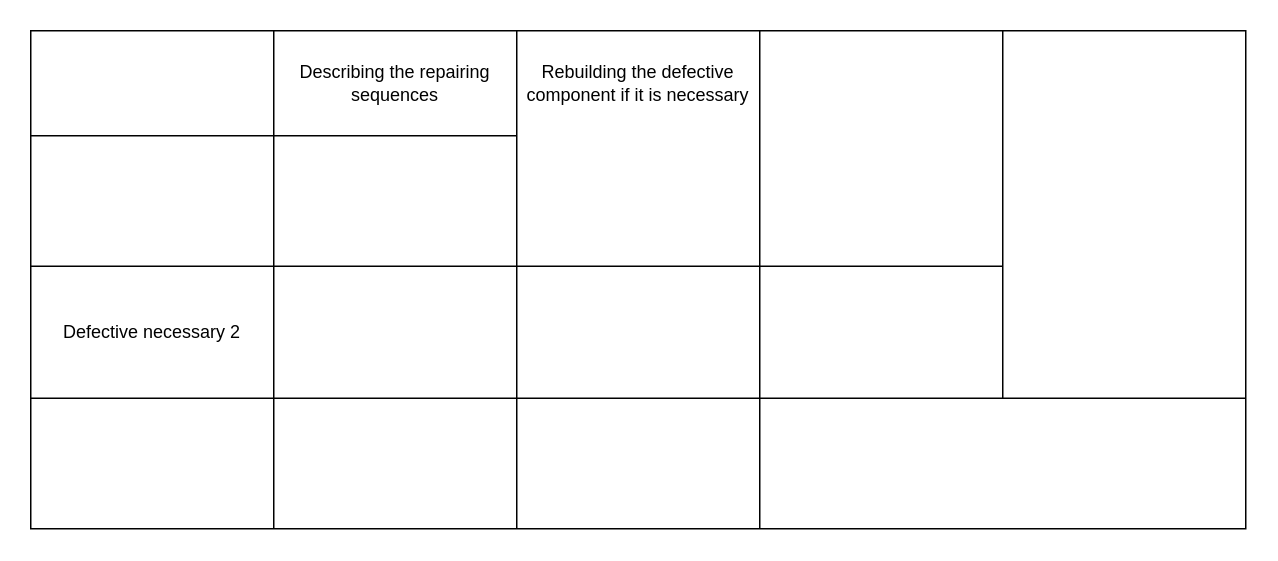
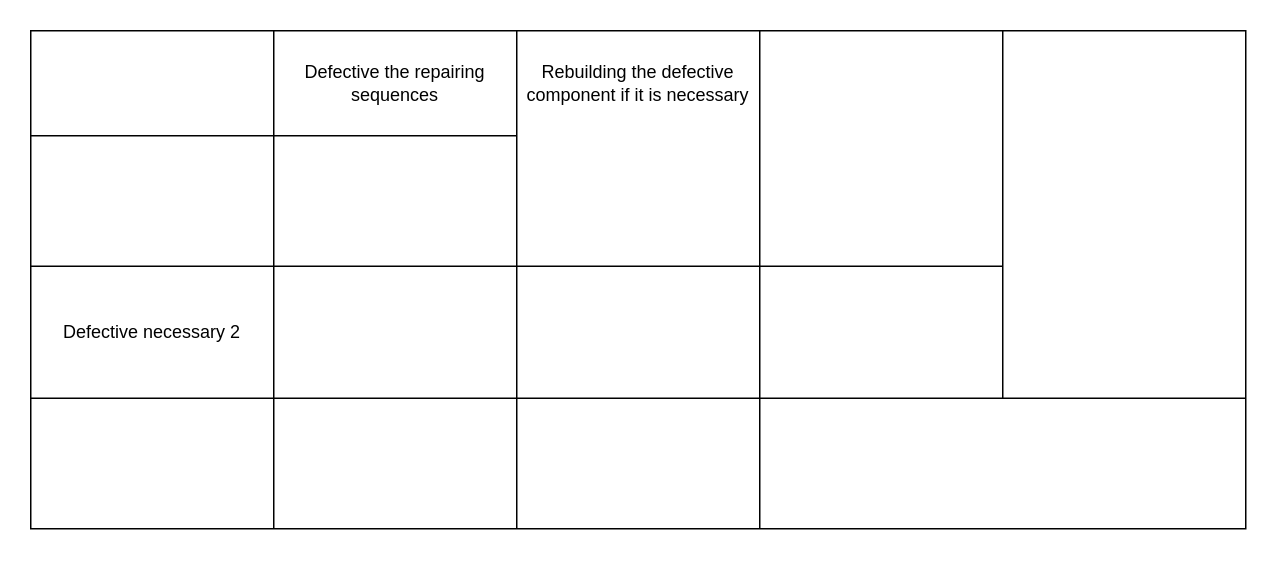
(395, 83) -> (395, 83)
